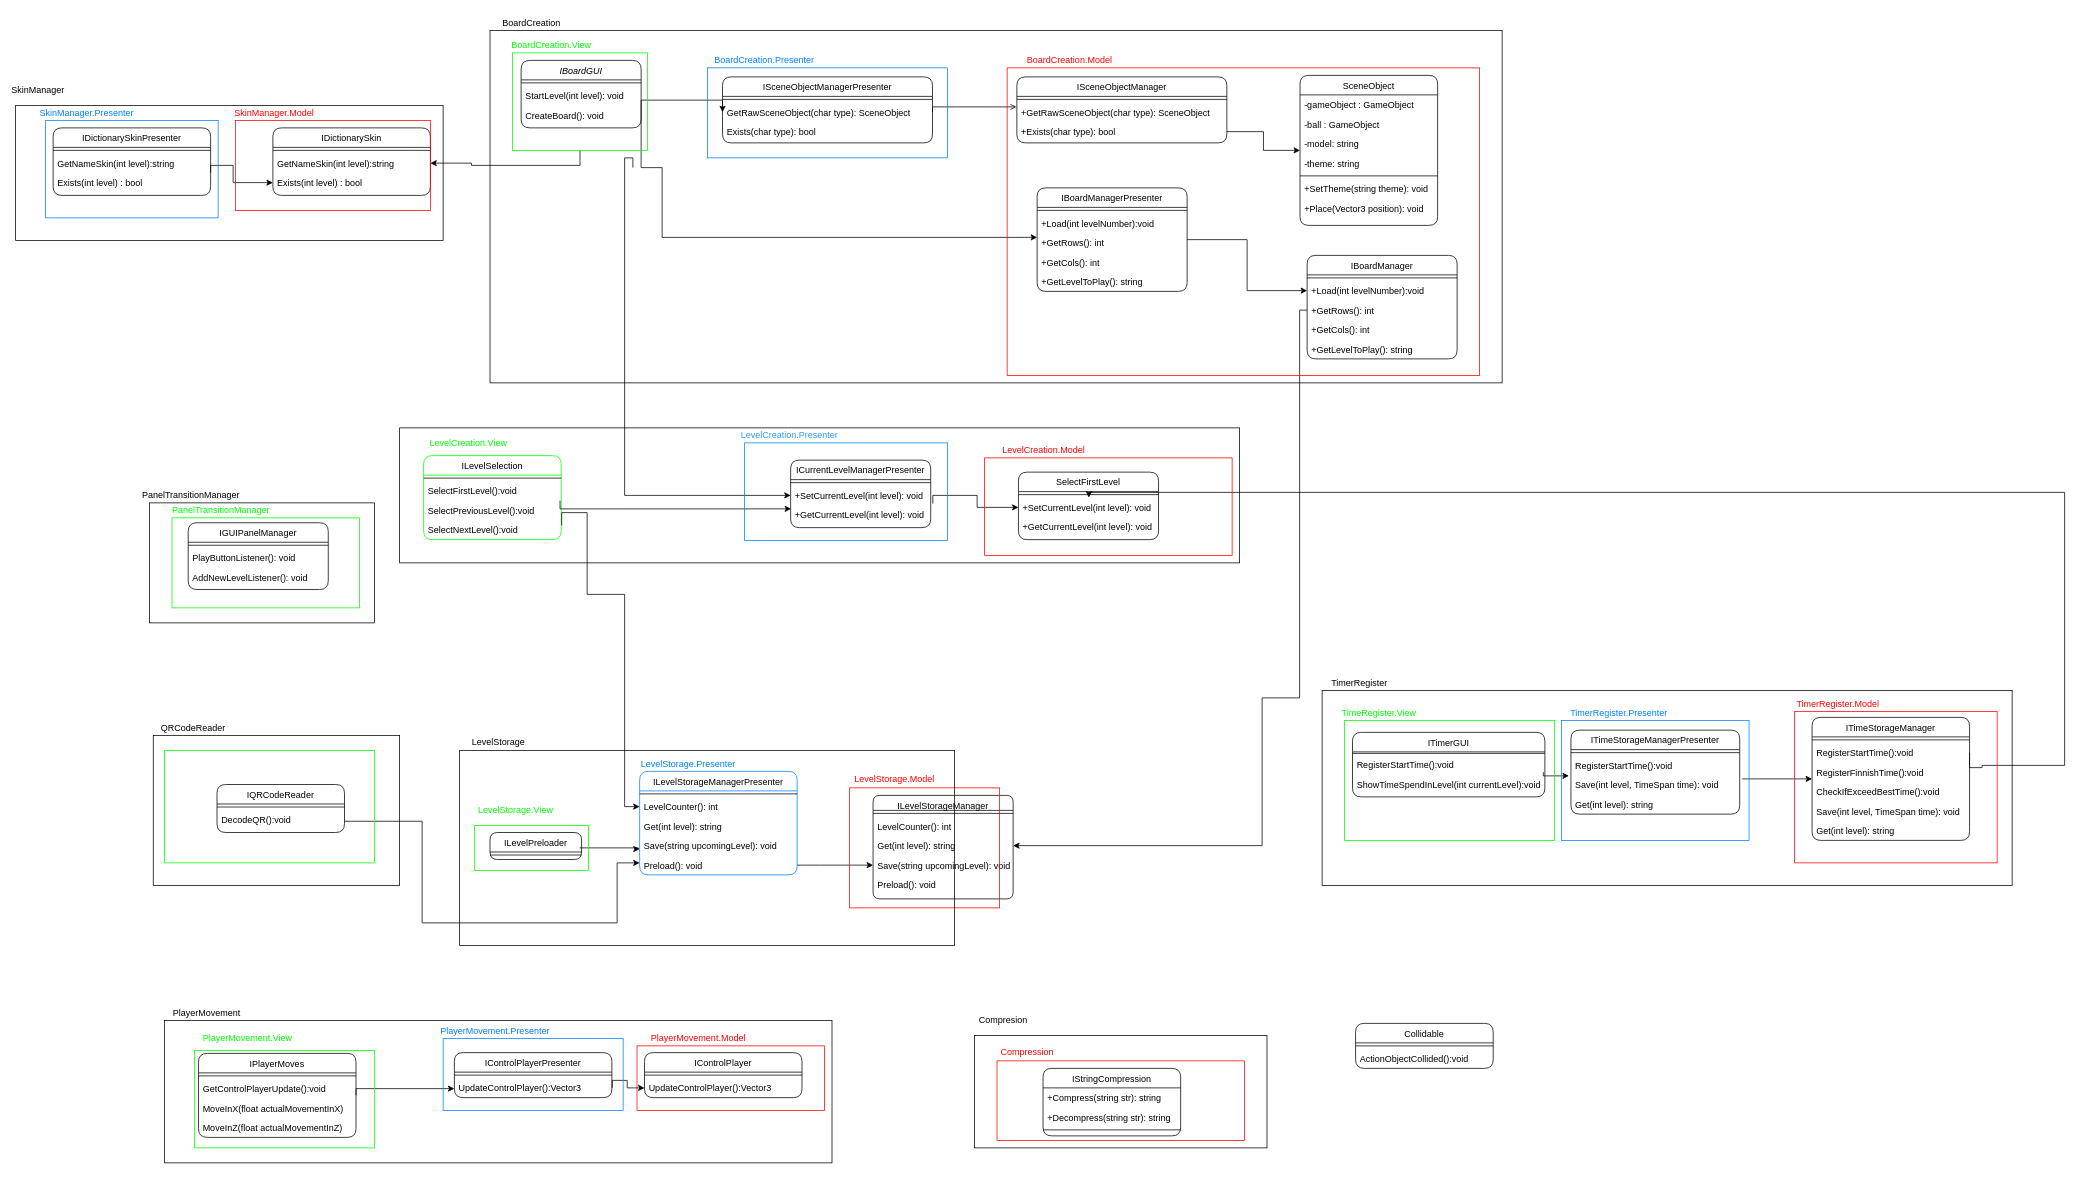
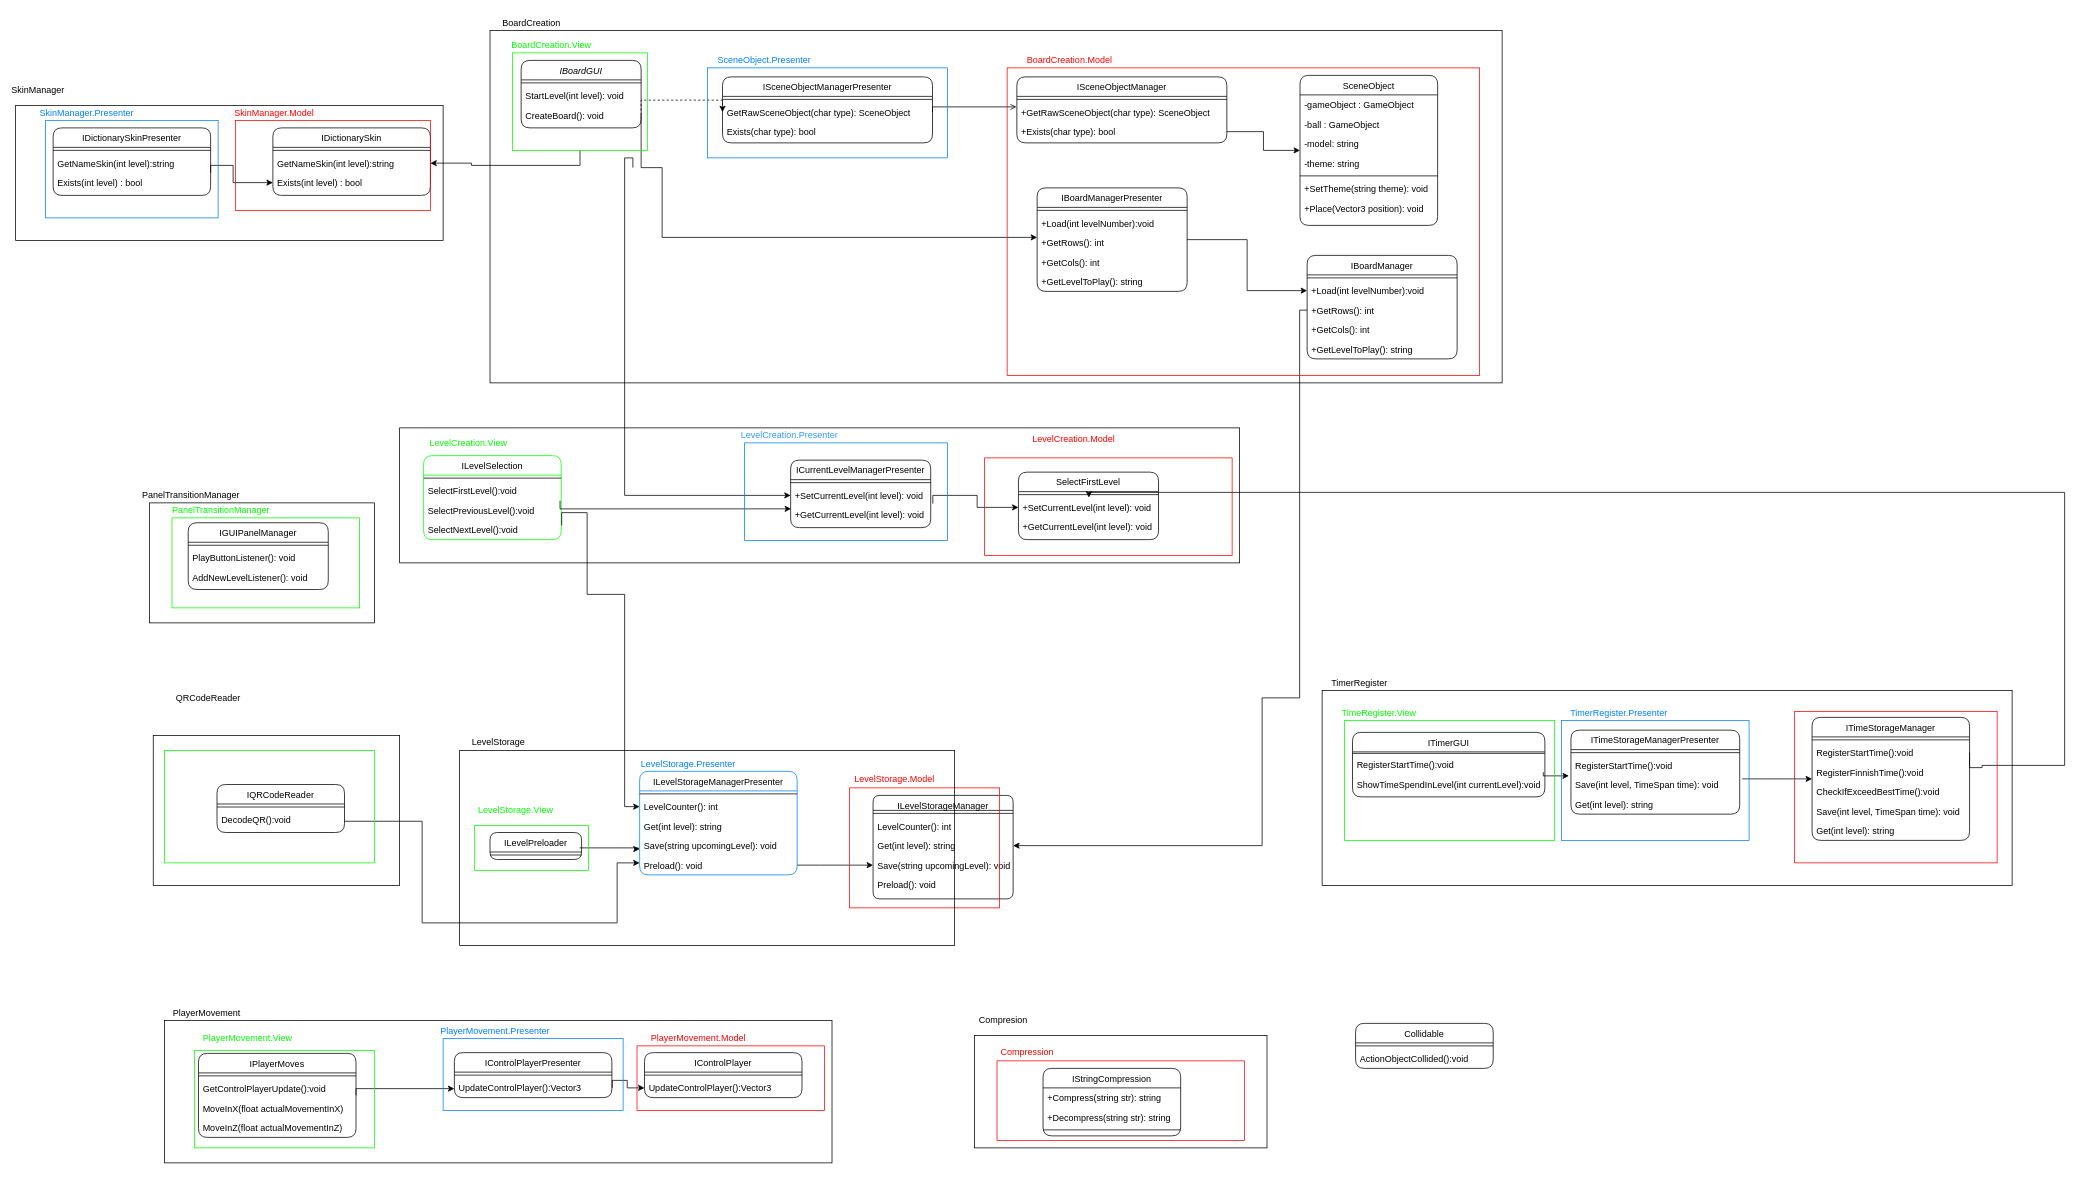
(764, 60) -> (764, 60)
(681, 100) -> (681, 100)
(1044, 450) -> (1074, 439)
(1838, 704) -> none
(193, 728) -> (208, 698)
